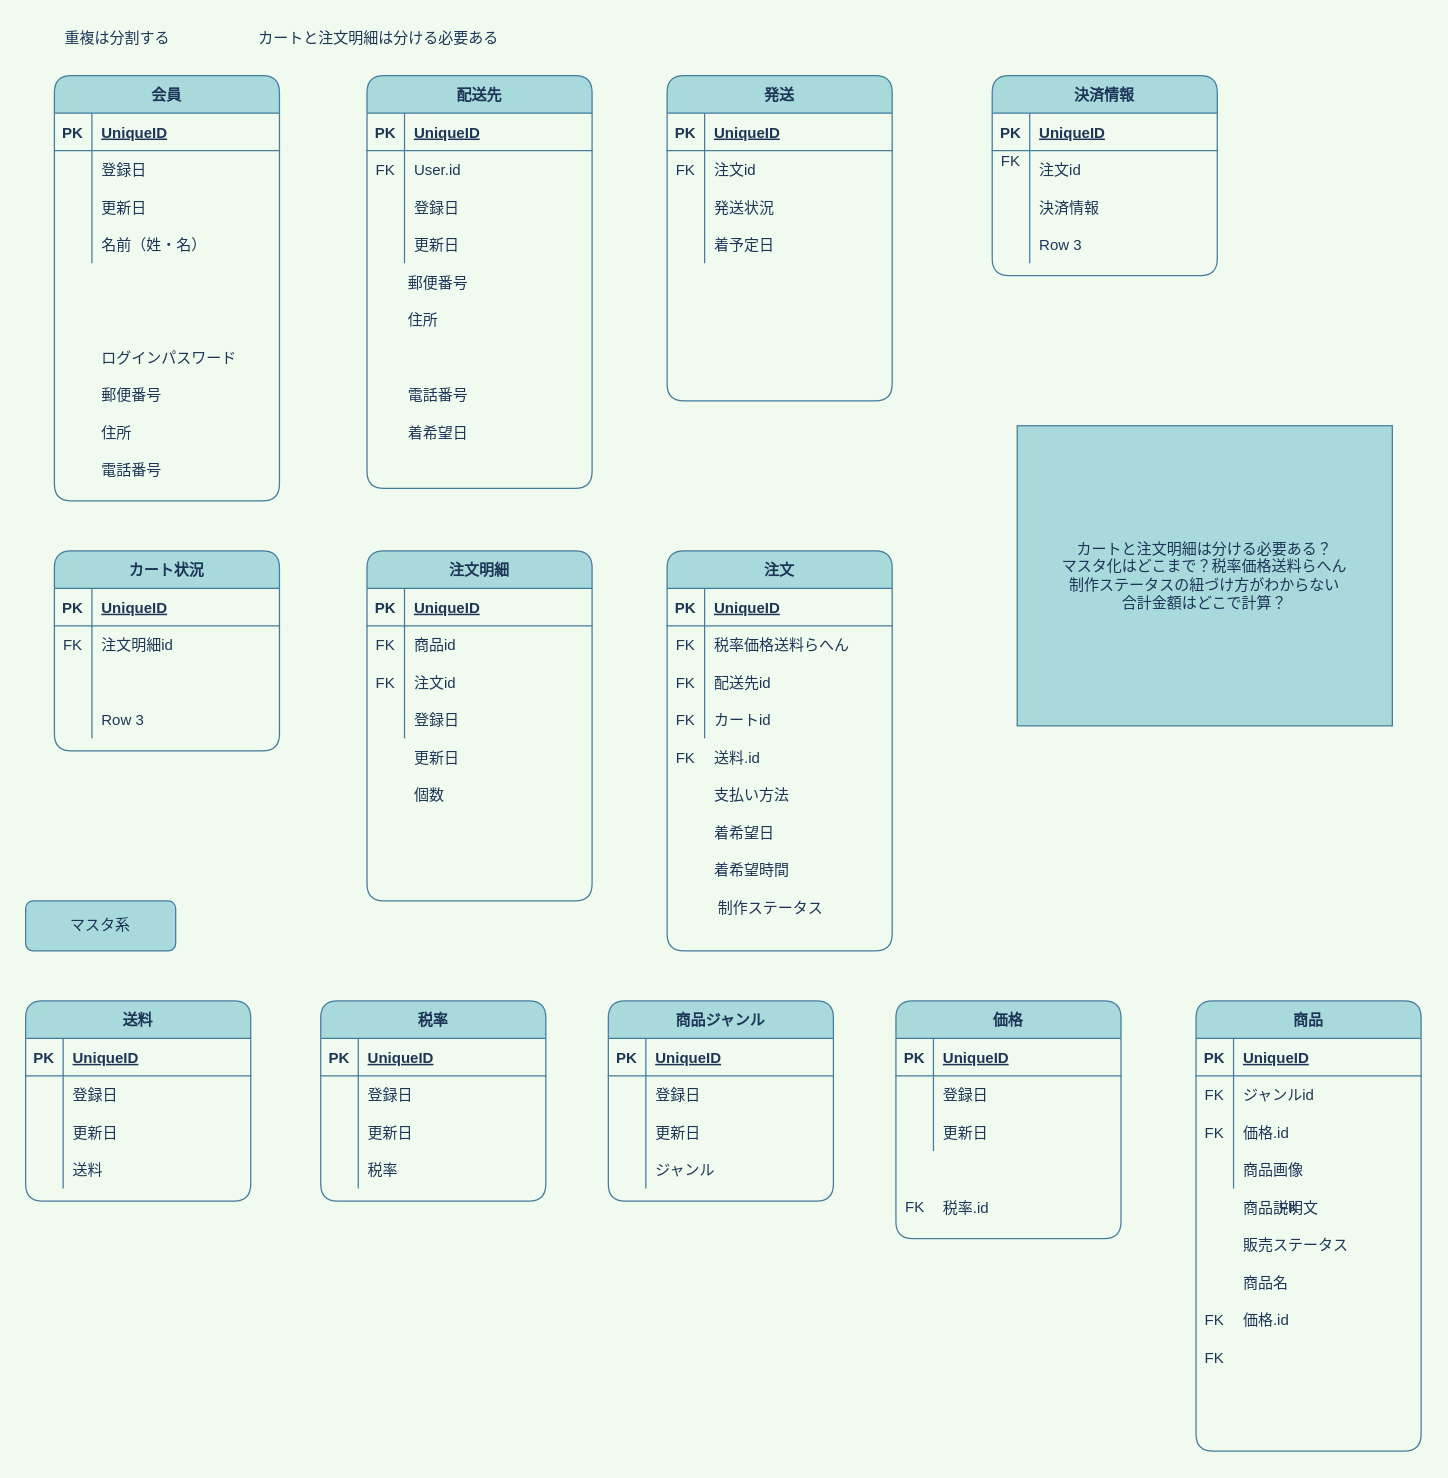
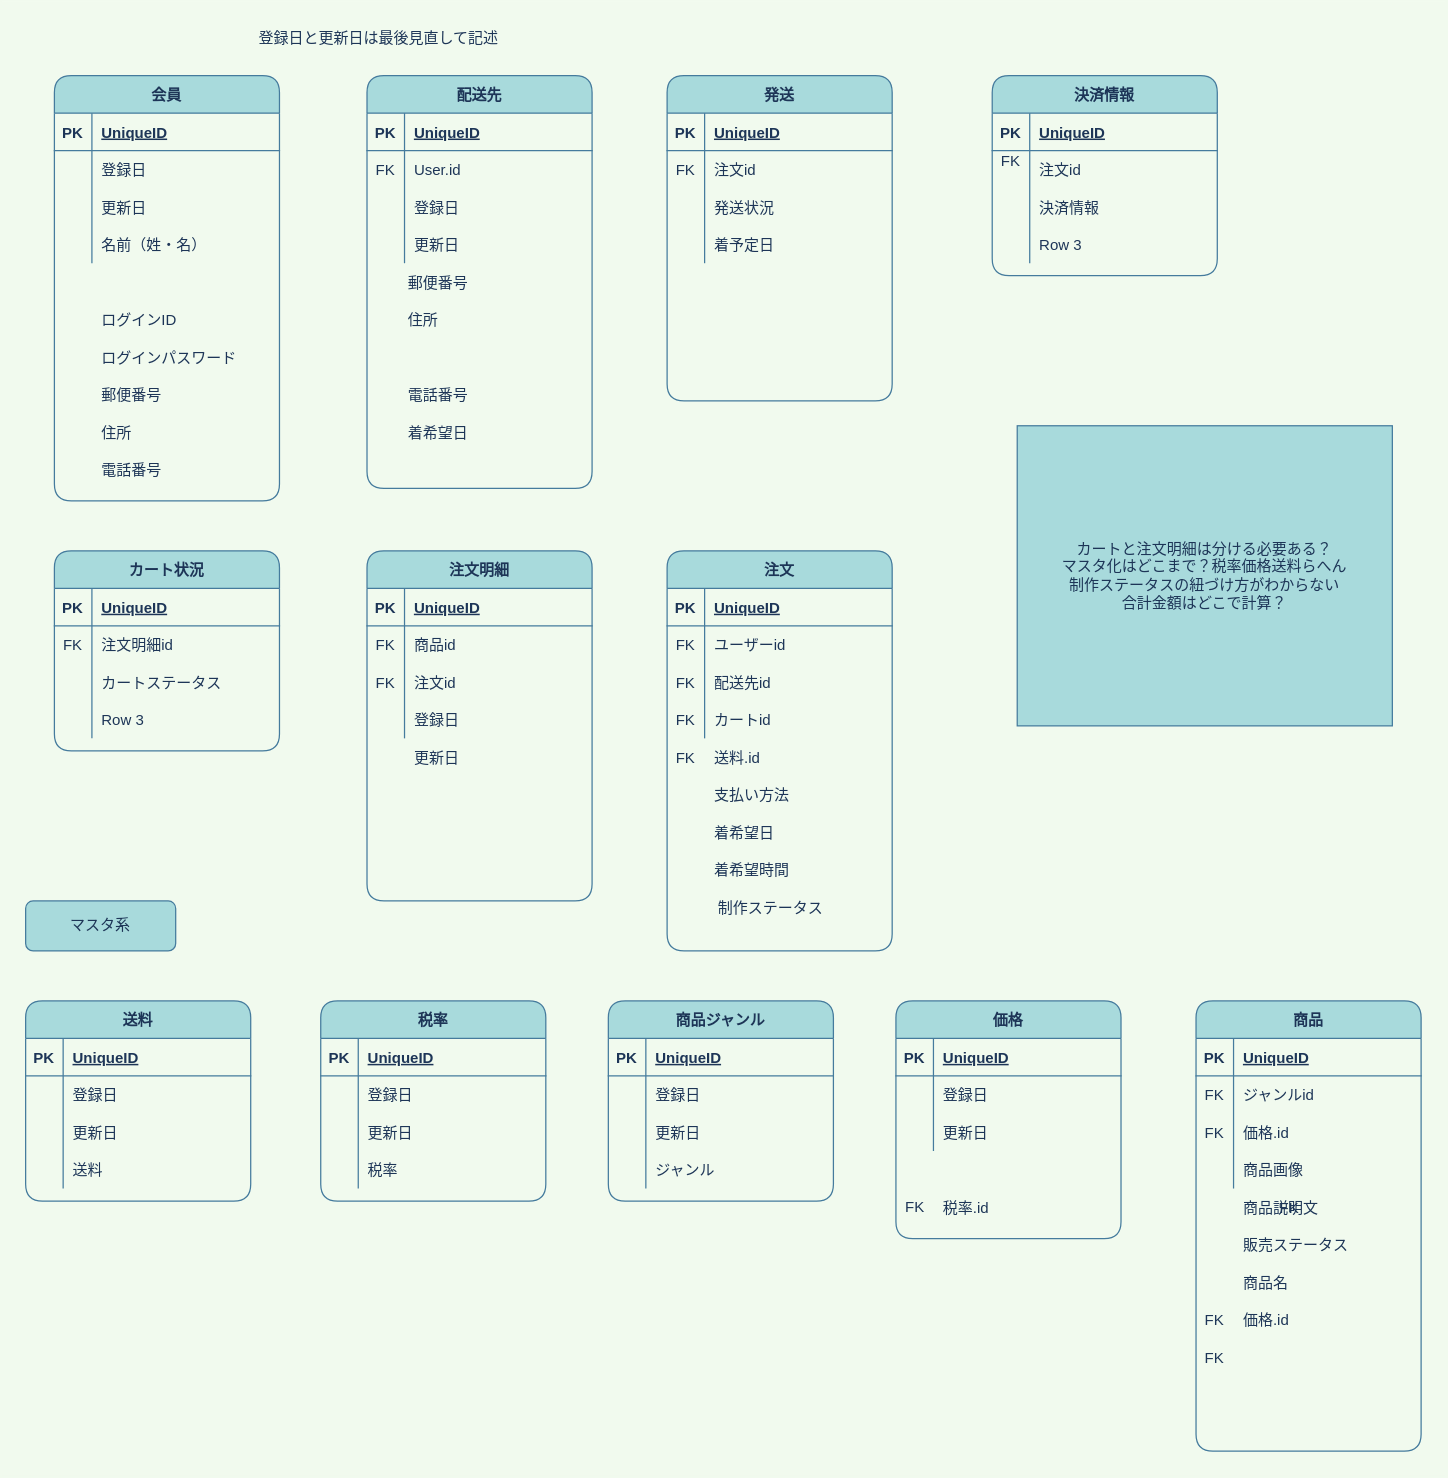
(117, 38) -> none
(379, 38) -> (379, 38)
none -> (186, 319)
(781, 645) -> (750, 645)
none -> (186, 682)
(498, 794) -> none
